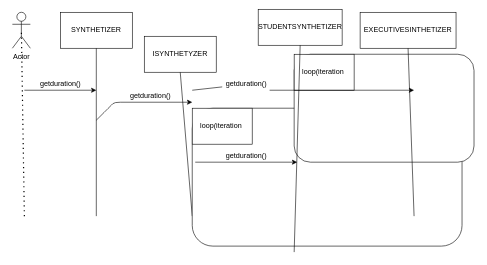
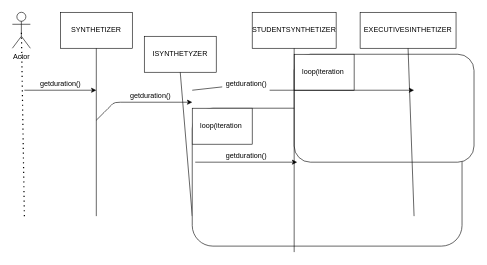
(300, 27) -> (294, 30)
